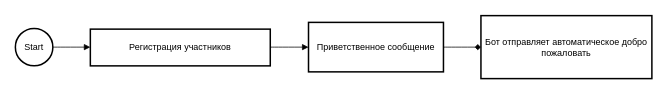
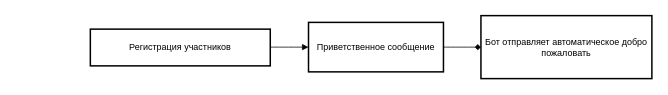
(34, 47) -> none
(82, 47) -> none
